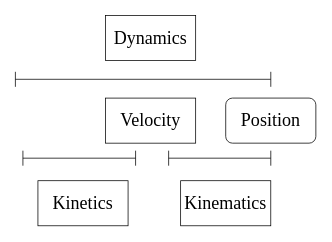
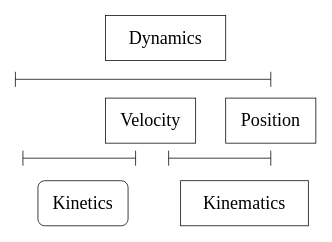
(150, 38) -> (165, 38)
(270, 120) -> (270, 120)
(83, 203) -> (83, 203)
(225, 203) -> (244, 203)
